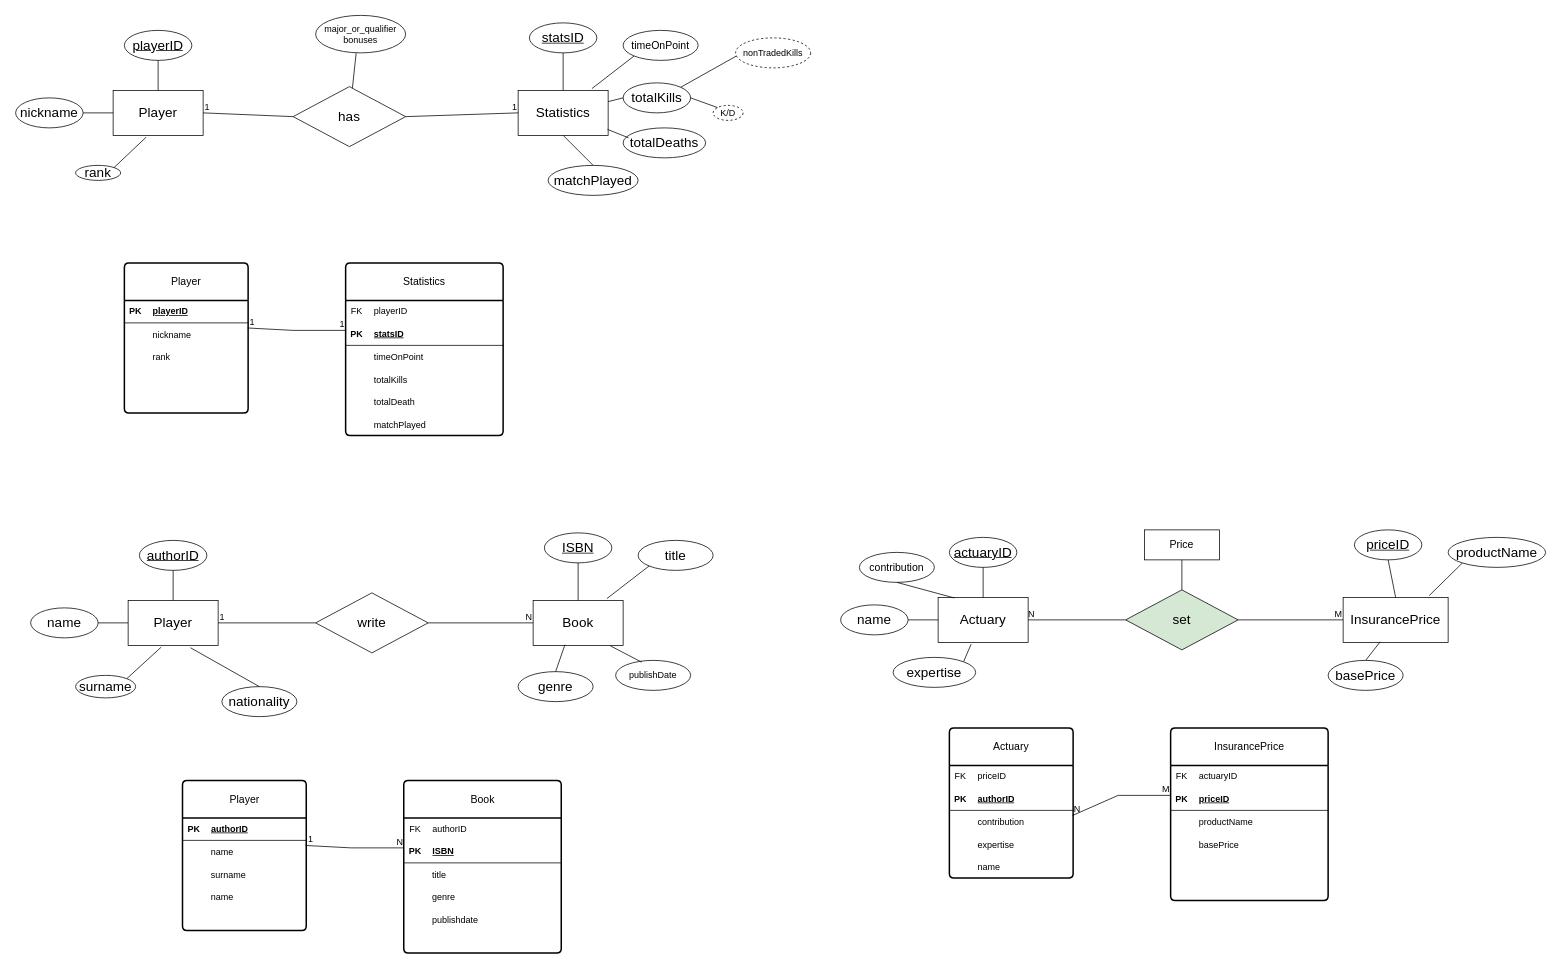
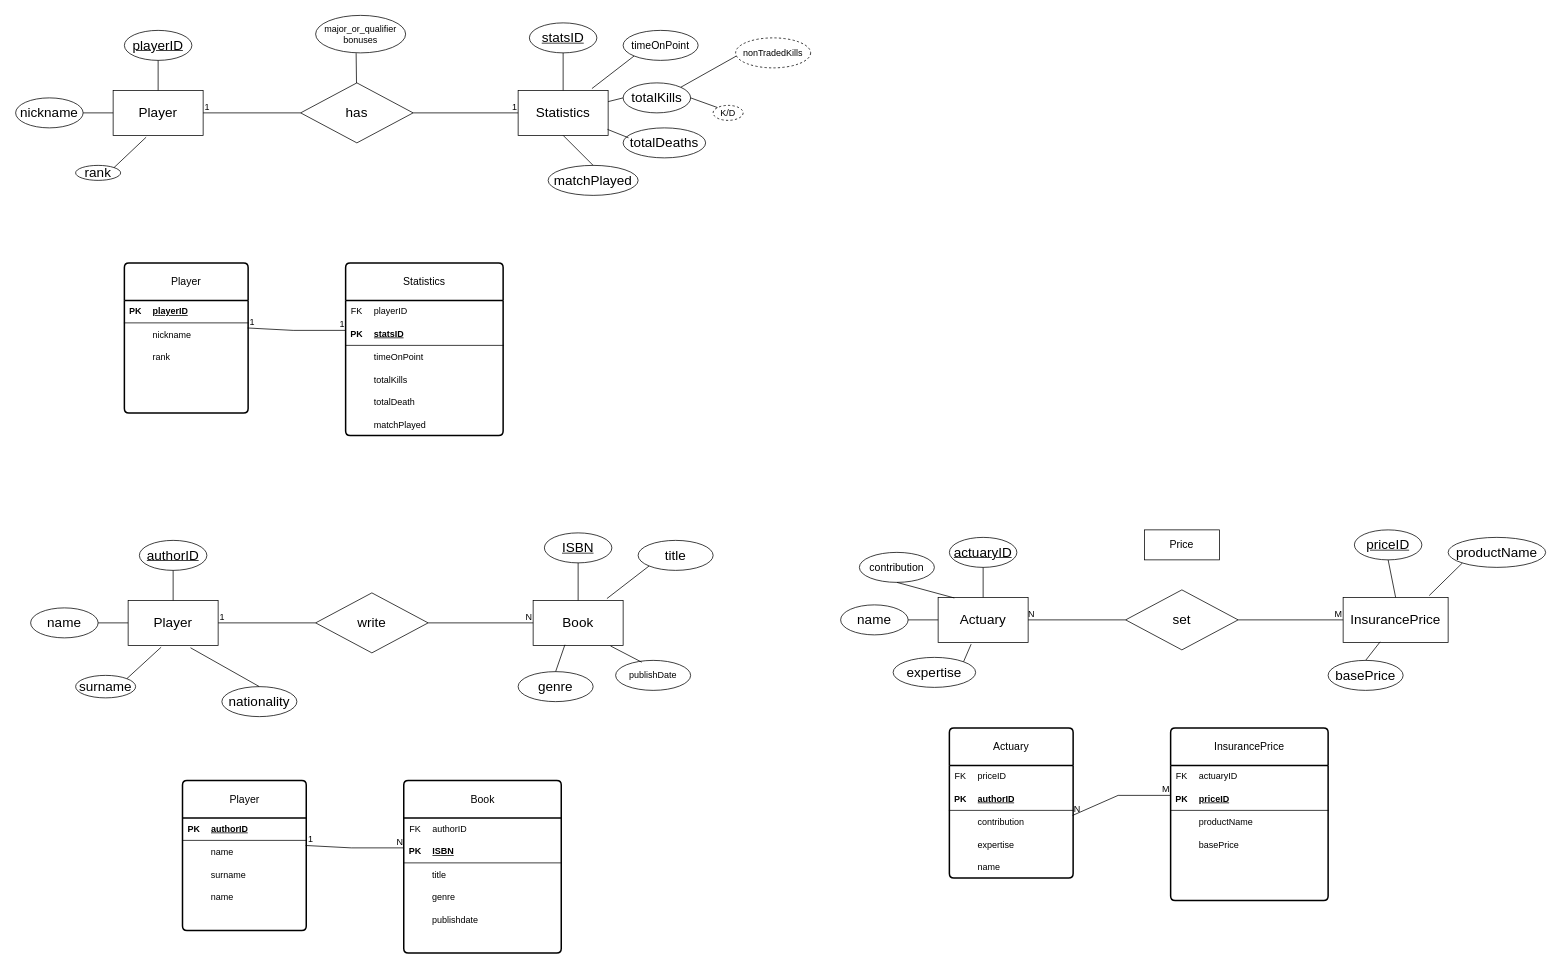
(349, 117) -> (357, 113)
(1182, 575) -> none
(1182, 620) -> (1182, 620)
